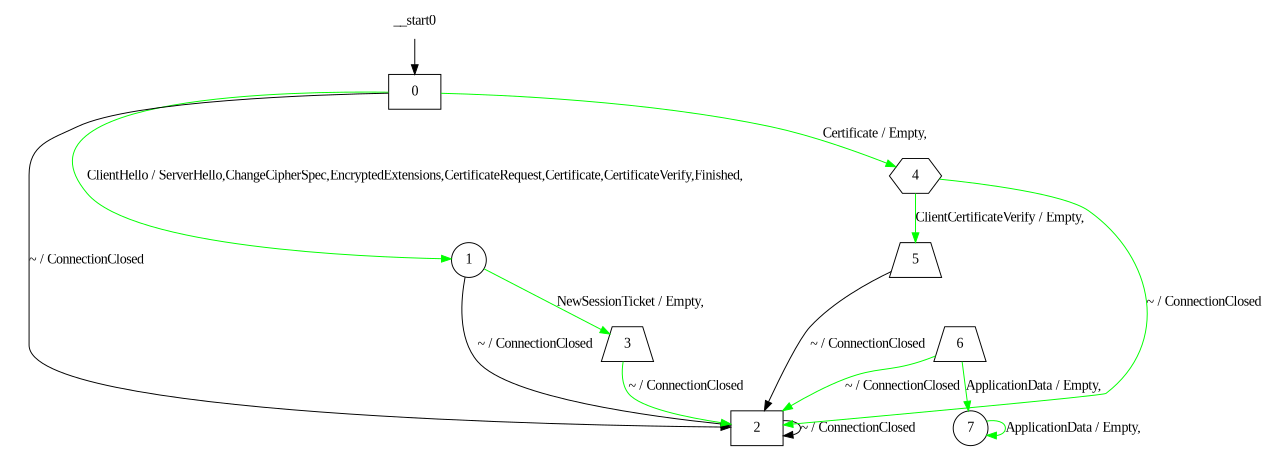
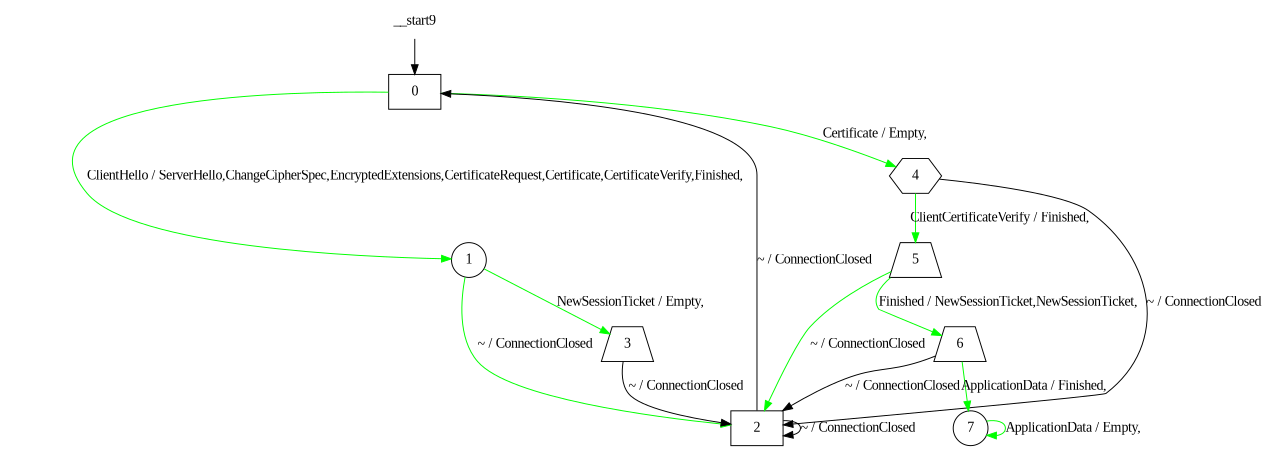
(415, 21) -> (415, 21)
(1000, 218) -> (1000, 218)
none -> (889, 313)
(815, 322) -> (815, 322)
(861, 374) -> (861, 374)
(1126, 374) -> (1126, 374)
(92, 380) -> (728, 141)
(1034, 386) -> (1034, 386)
(552, 396) -> (552, 396)
(657, 409) -> (657, 409)
